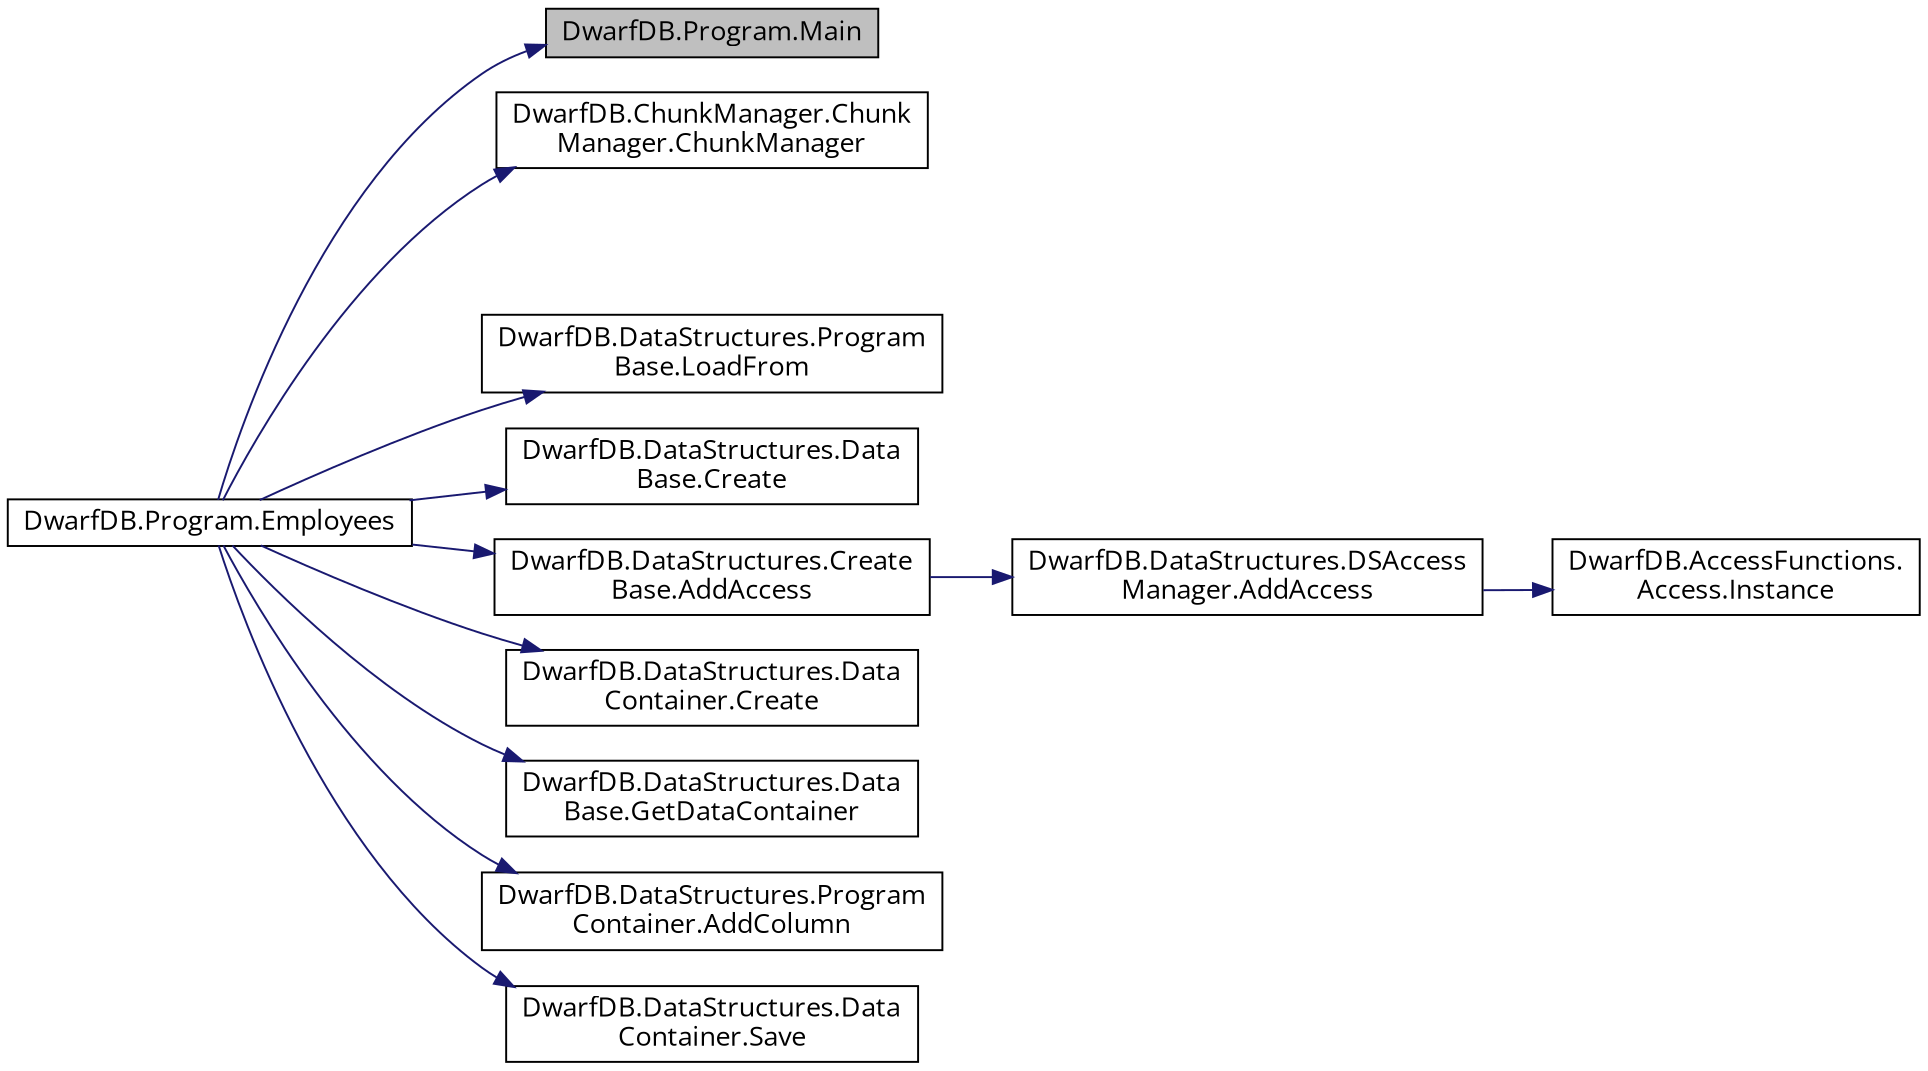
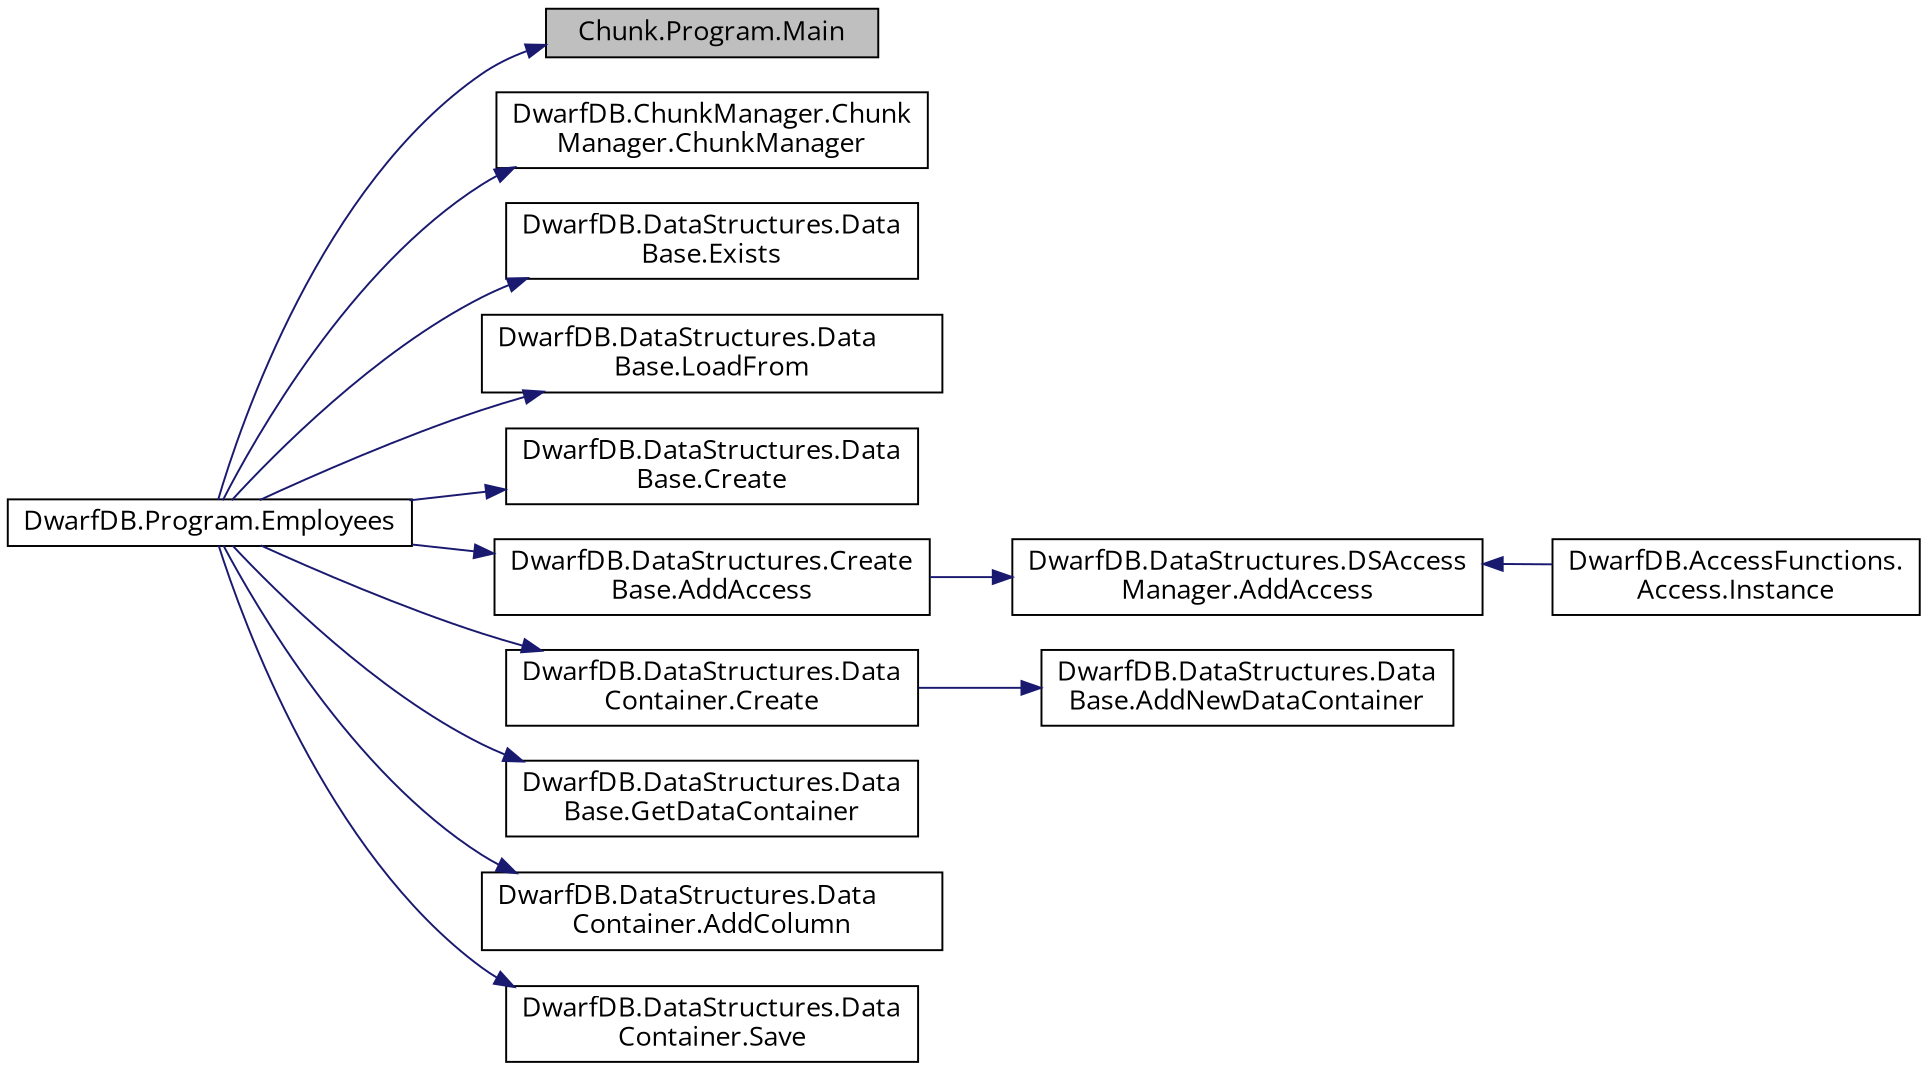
(712, 33) -> (712, 33)
none -> (712, 241)
(712, 354) -> (712, 354)
(1508, 590) -> (1528, 564)
none -> (1247, 688)
(712, 911) -> (712, 911)
